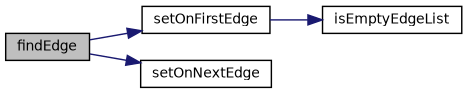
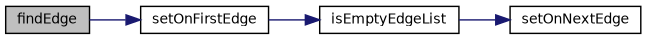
(108, 57) -> (477, 20)
